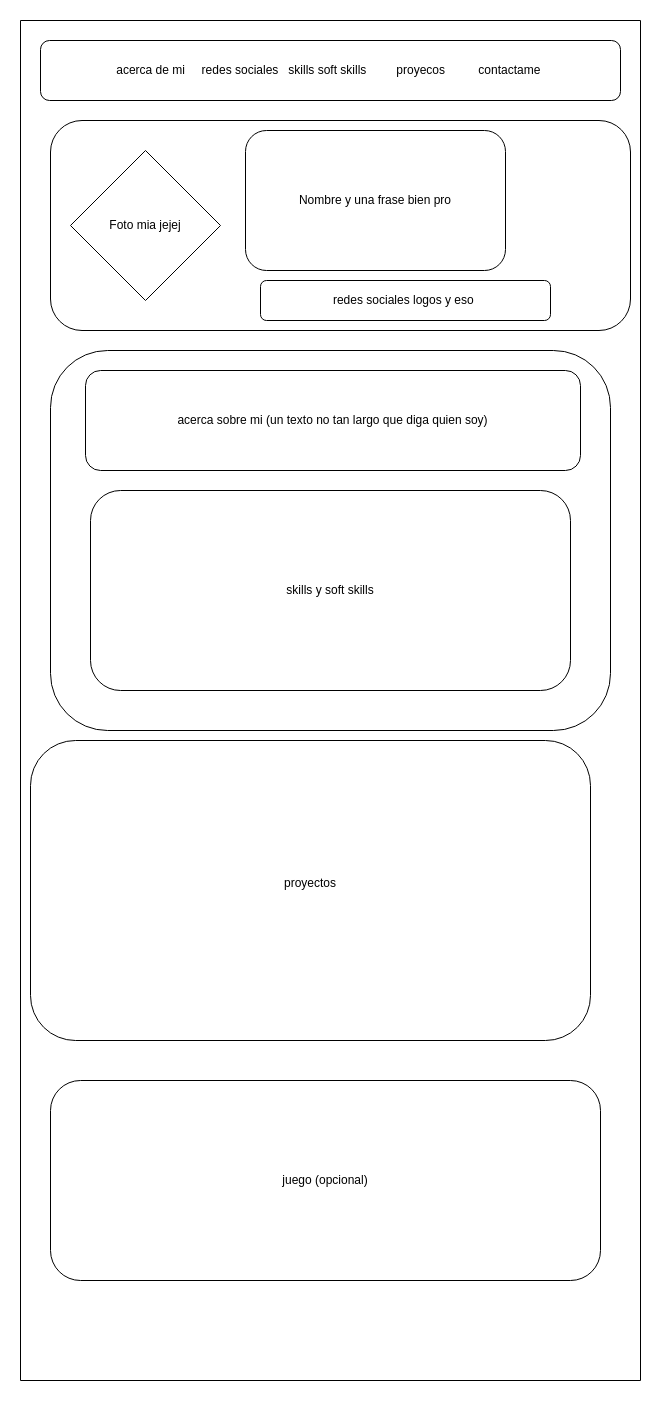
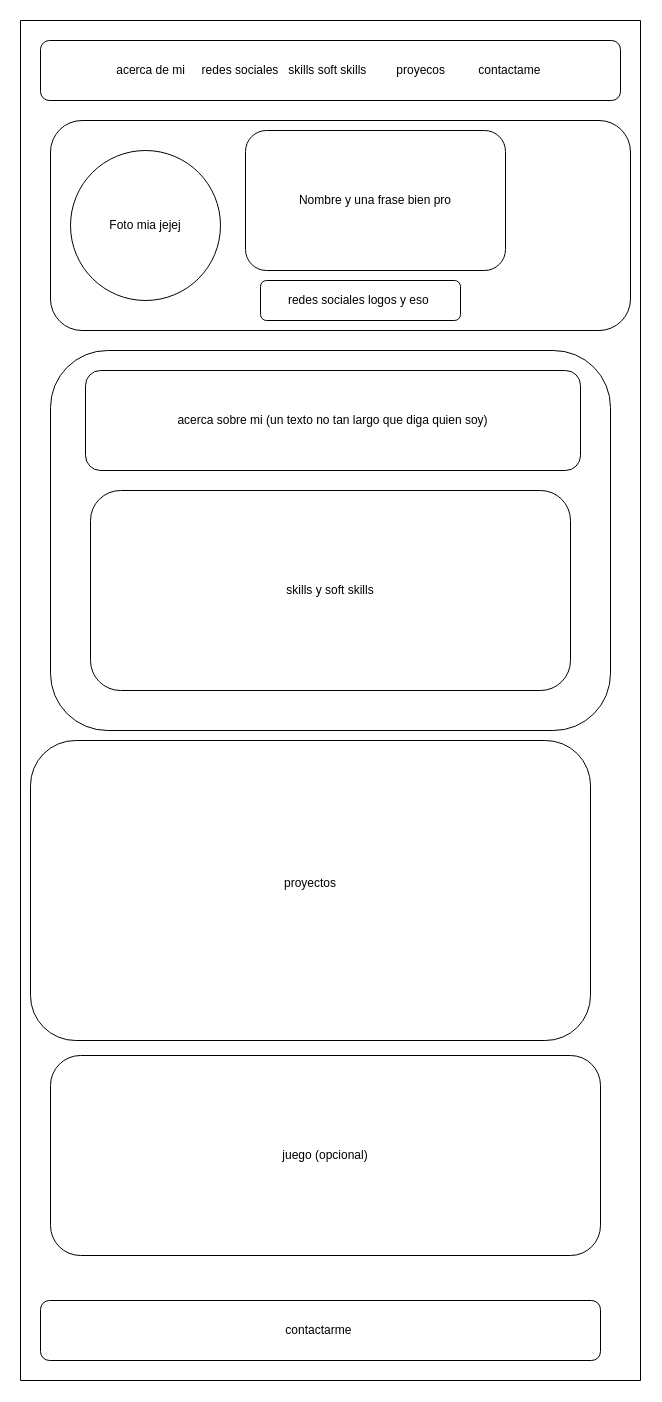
(146, 226) -> (146, 226)
(406, 301) -> (361, 301)
(326, 1181) -> (326, 1156)
none -> (321, 1331)
